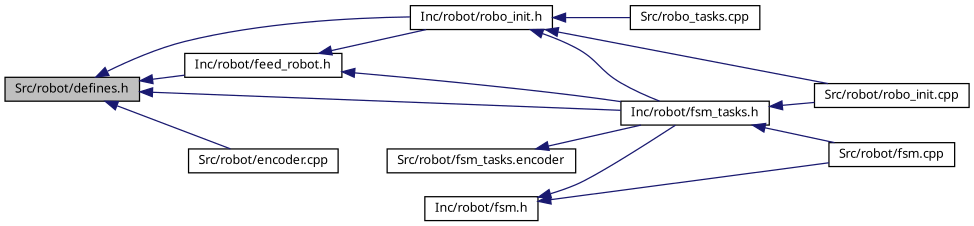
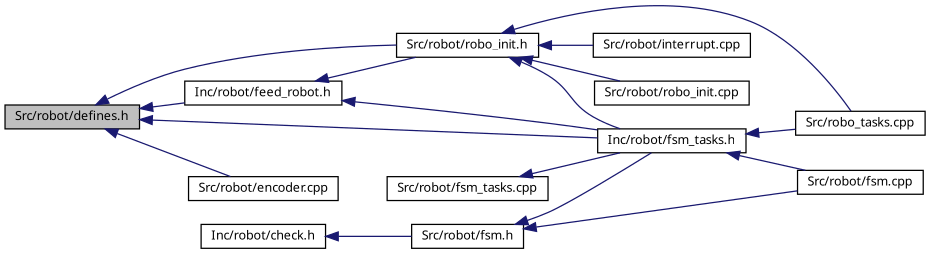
(481, 18) -> (468, 45)
none -> (672, 45)
(799, 104) -> (777, 131)
(481, 161) -> (468, 189)
(481, 209) -> (468, 236)
none -> (263, 236)
